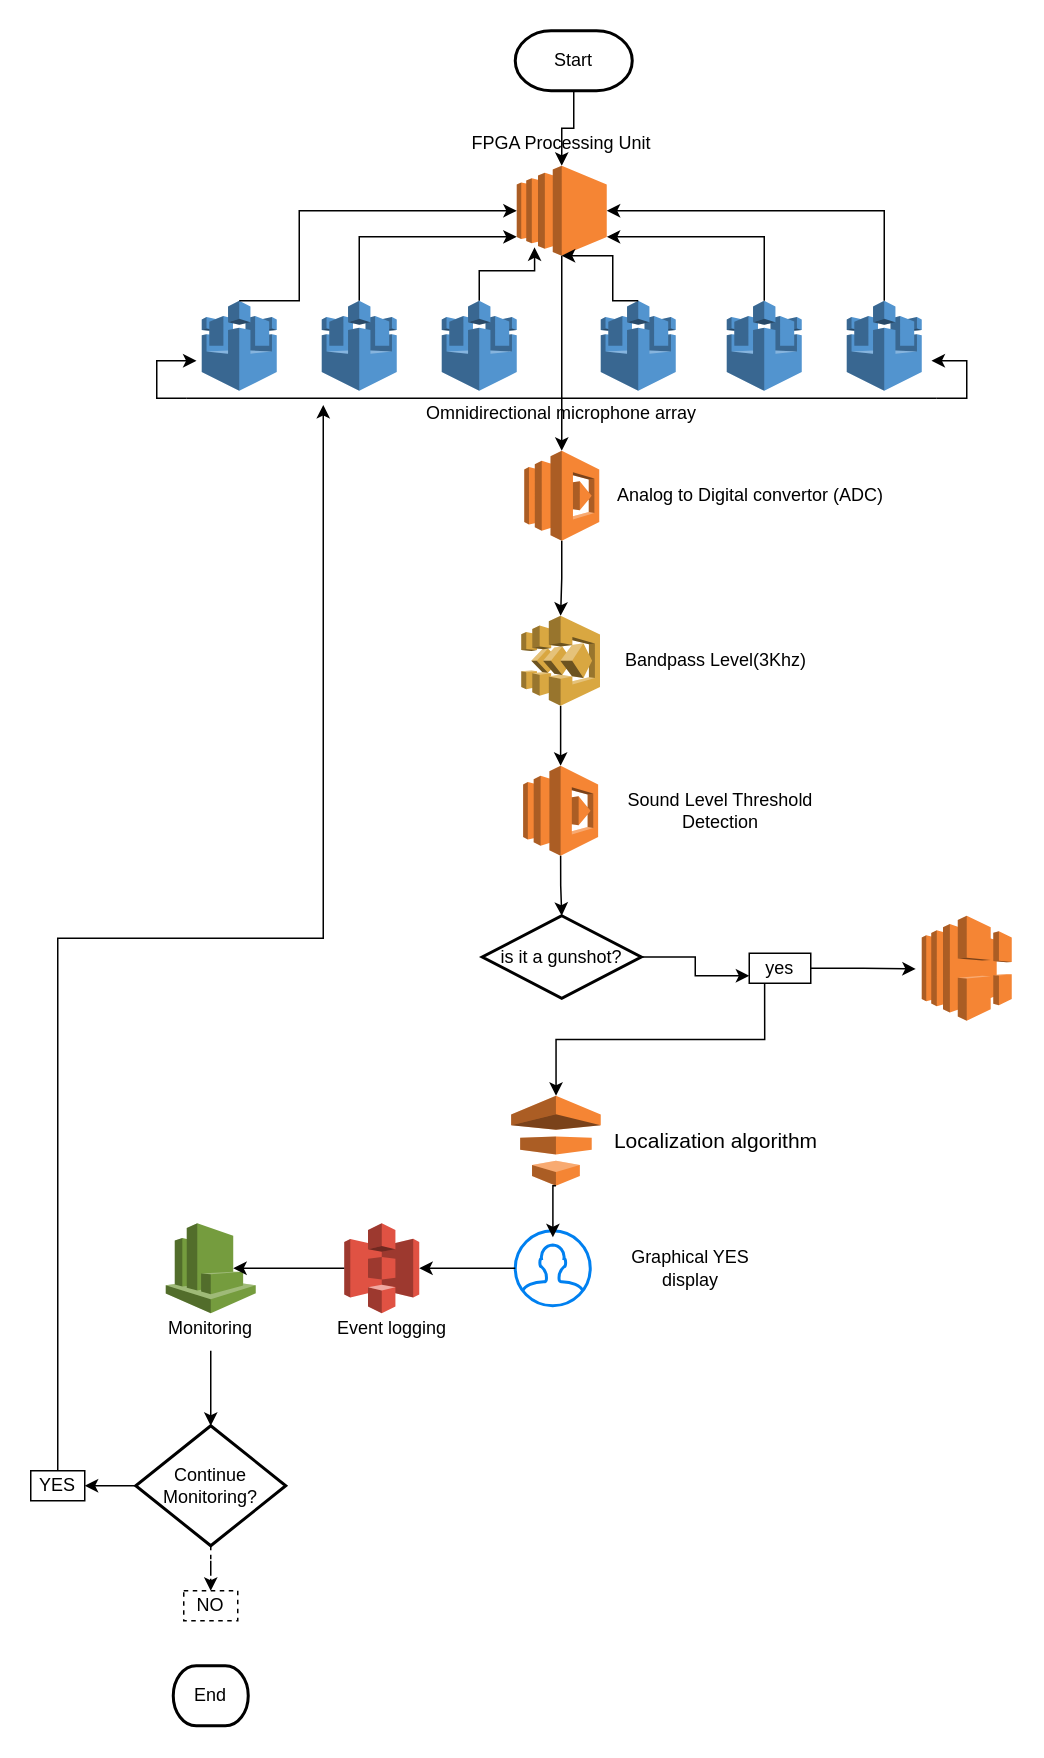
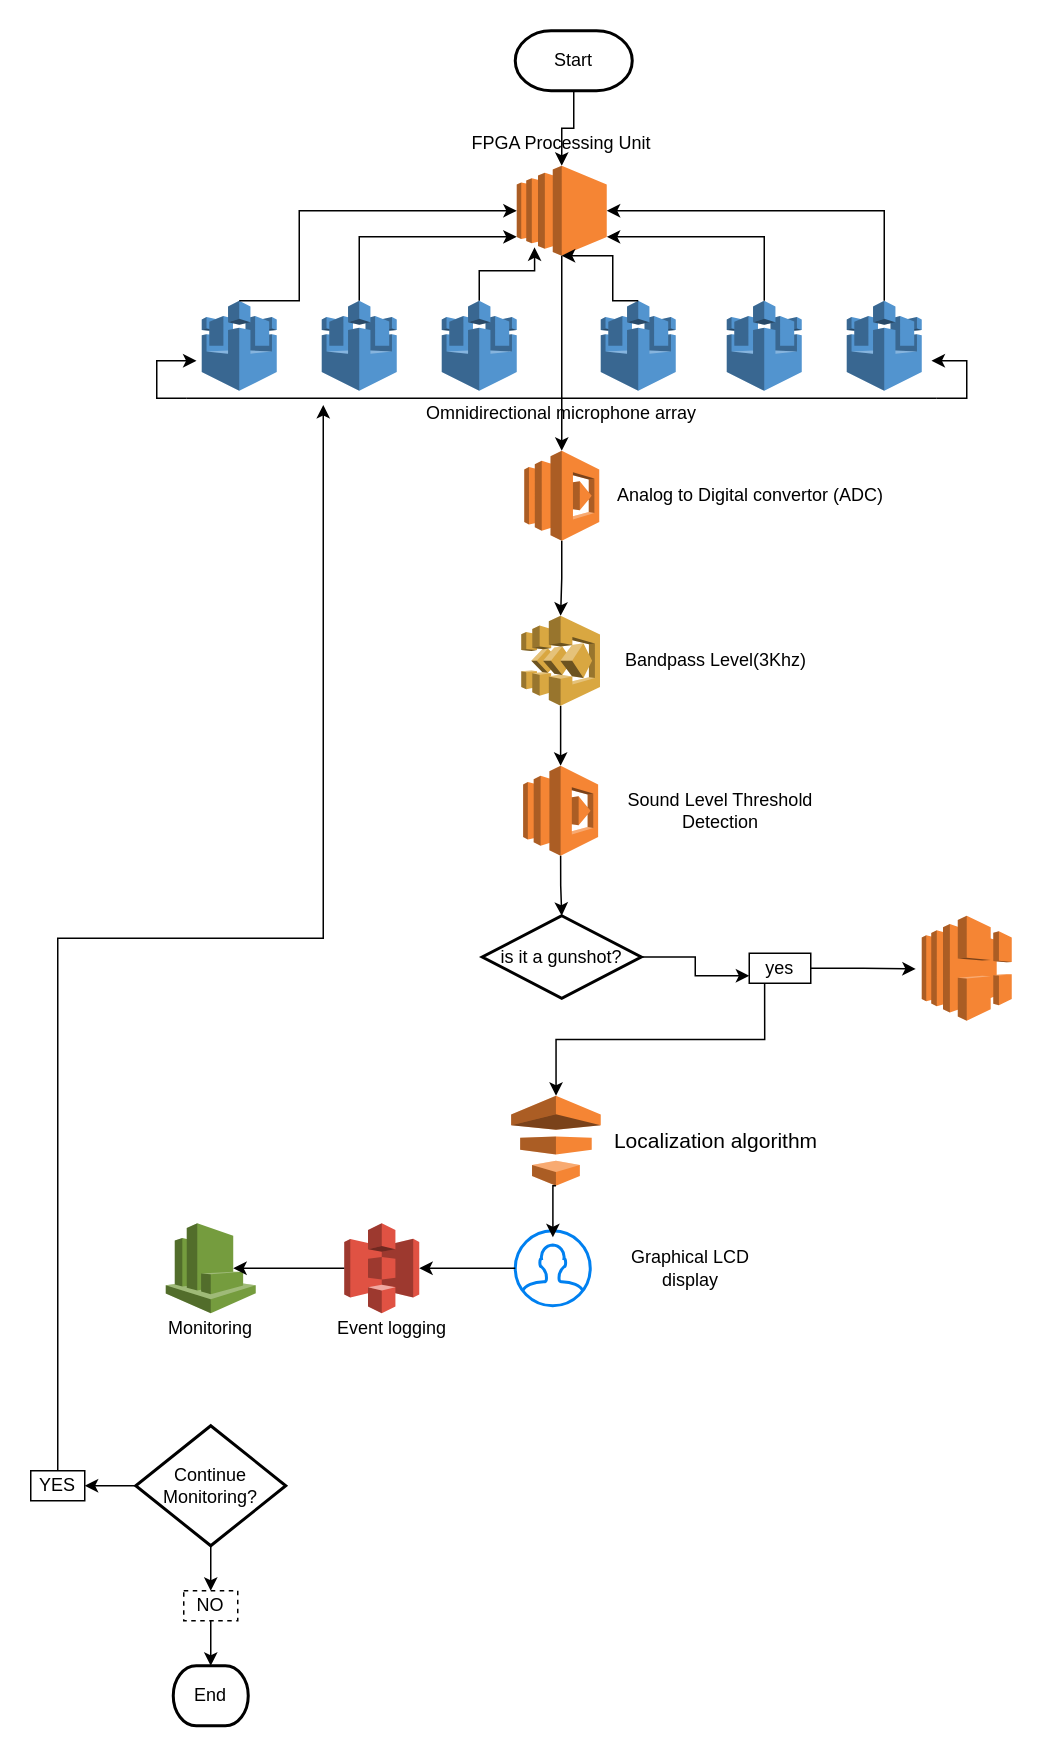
(691, 1268) -> (691, 1268)
(211, 1383) -> none
(211, 1555) -> (211, 1555)
none -> (211, 1649)
